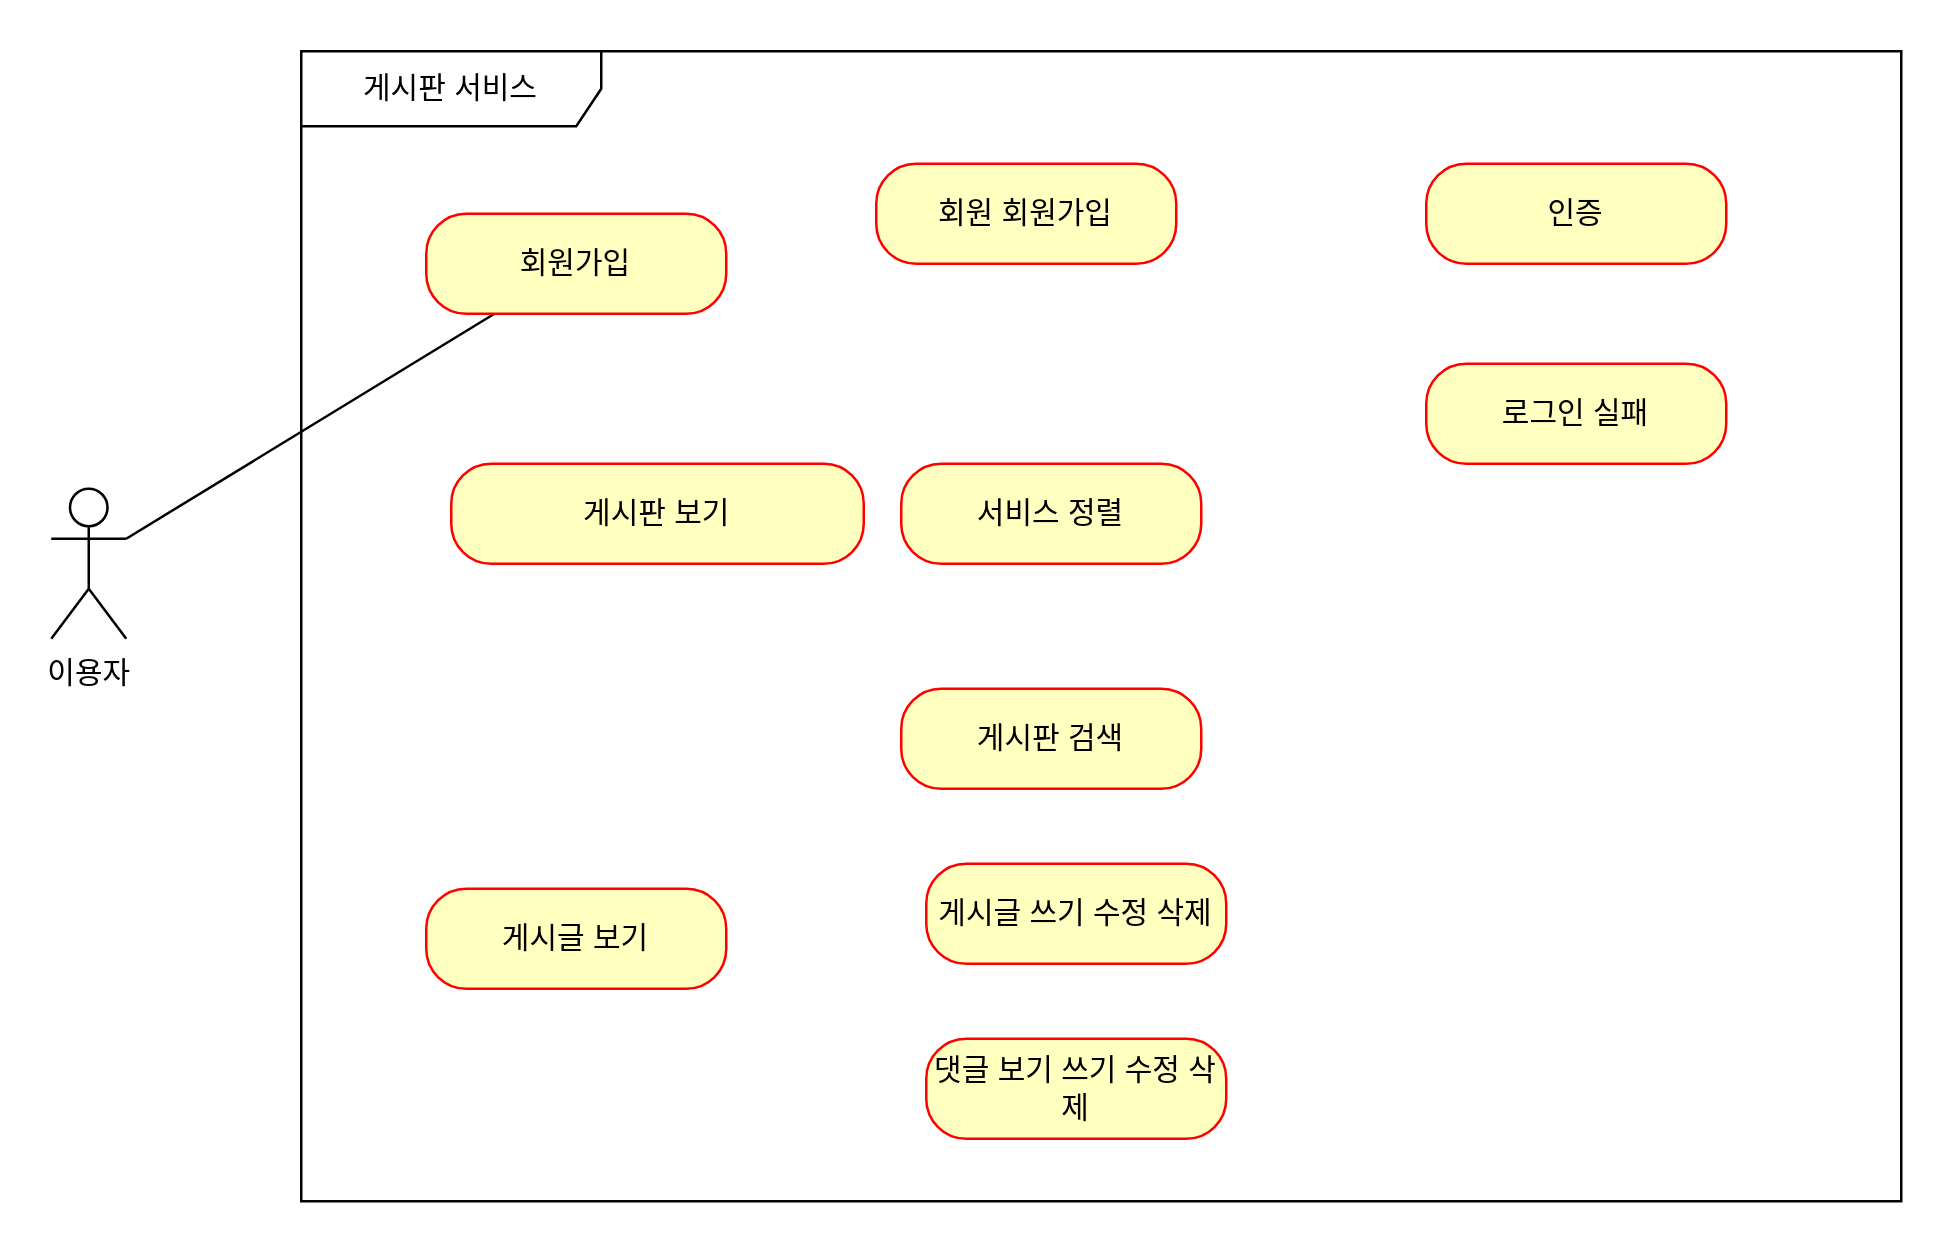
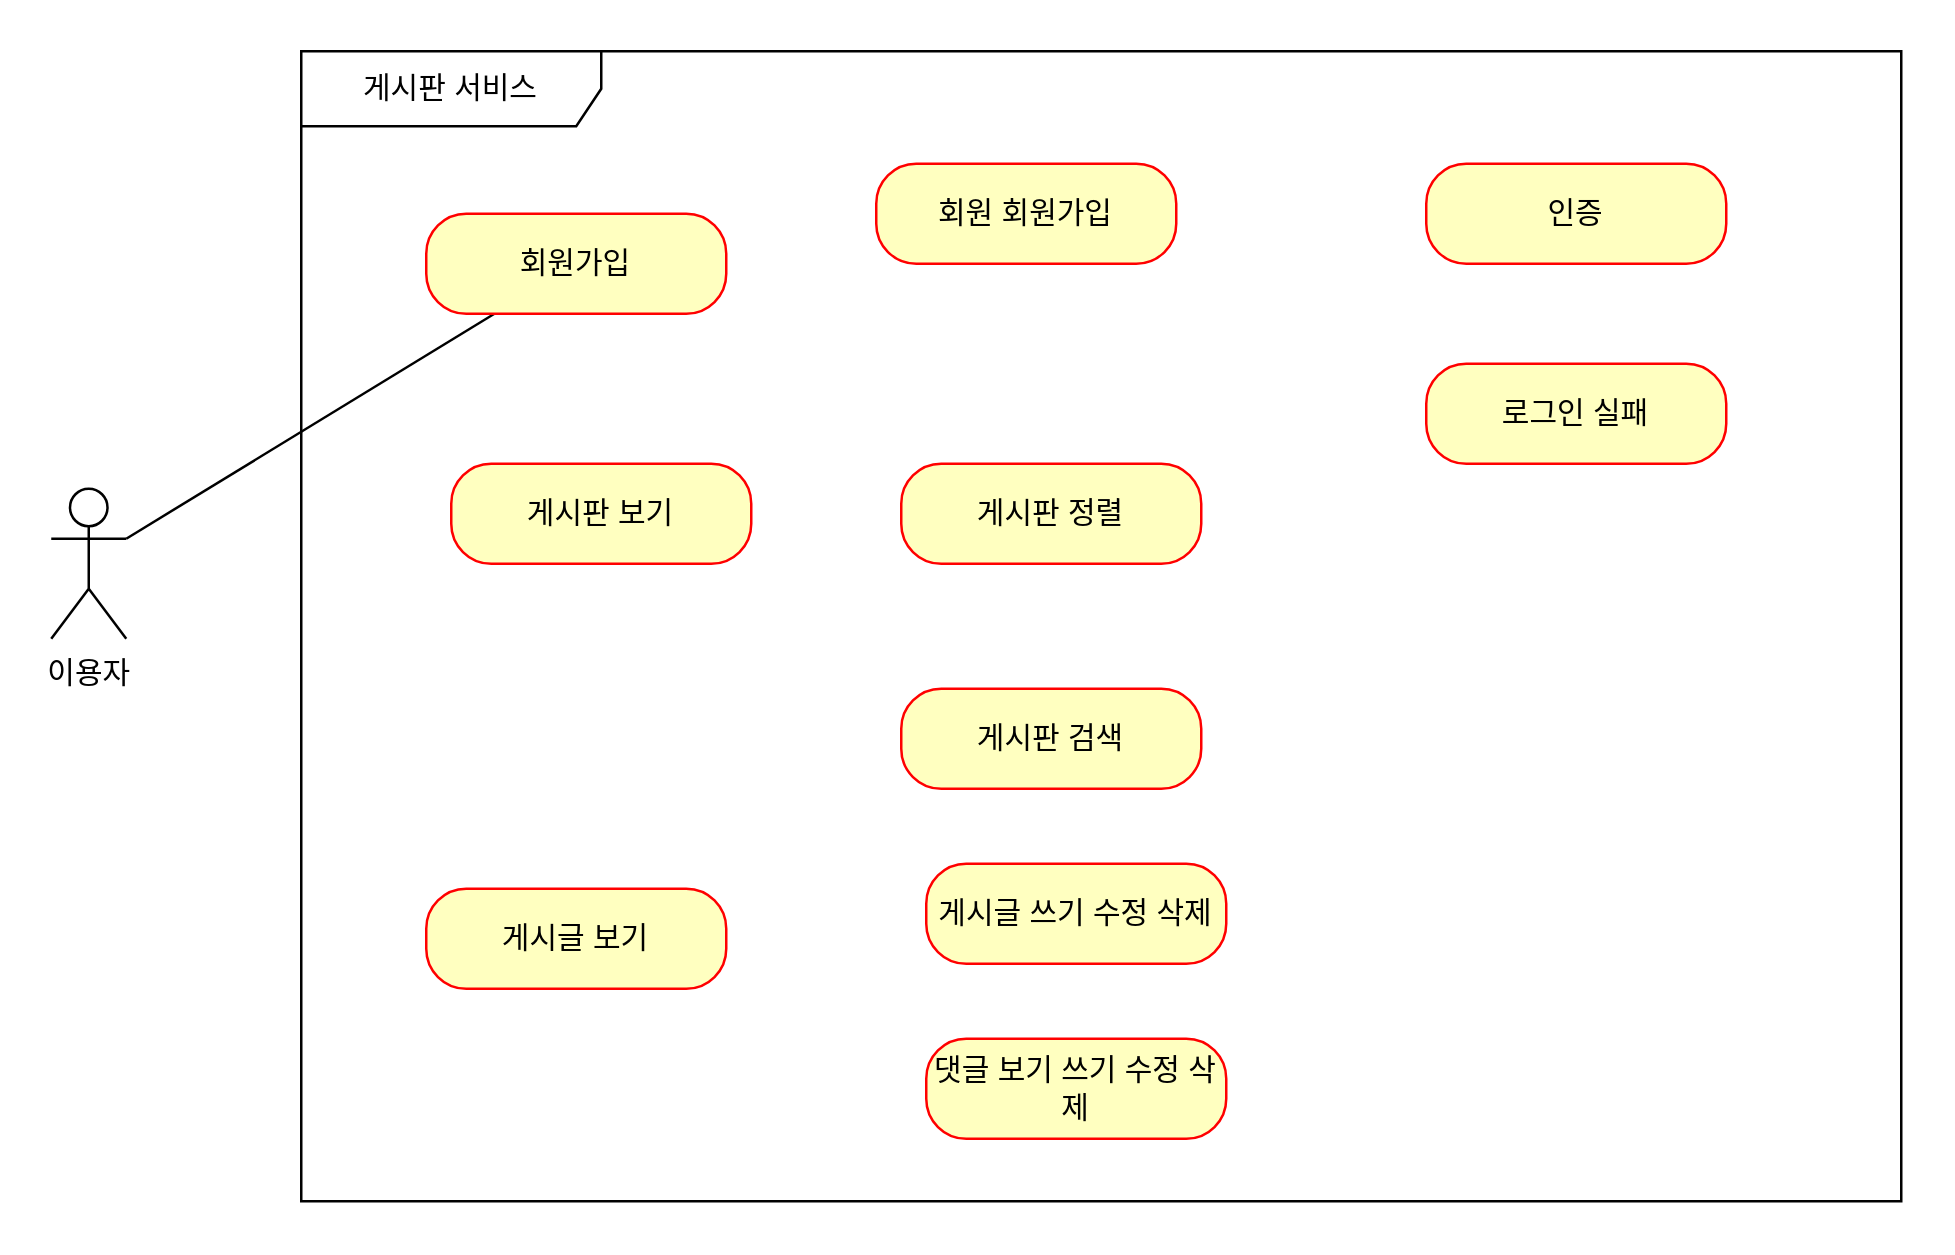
(658, 514) -> (601, 514)
(1051, 514) -> (1051, 514)
